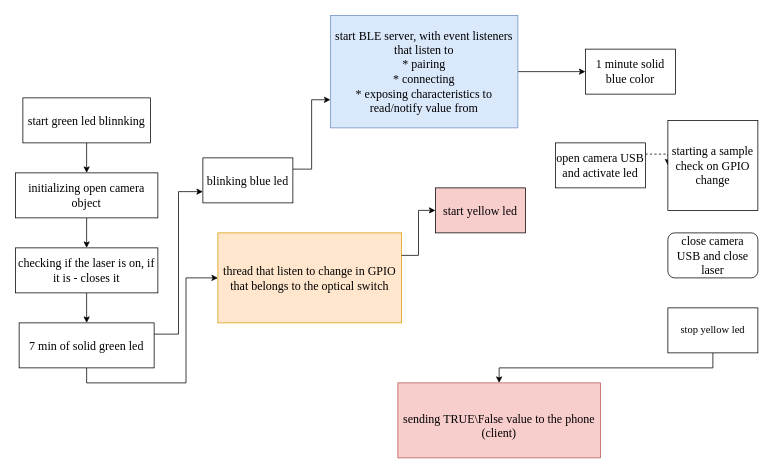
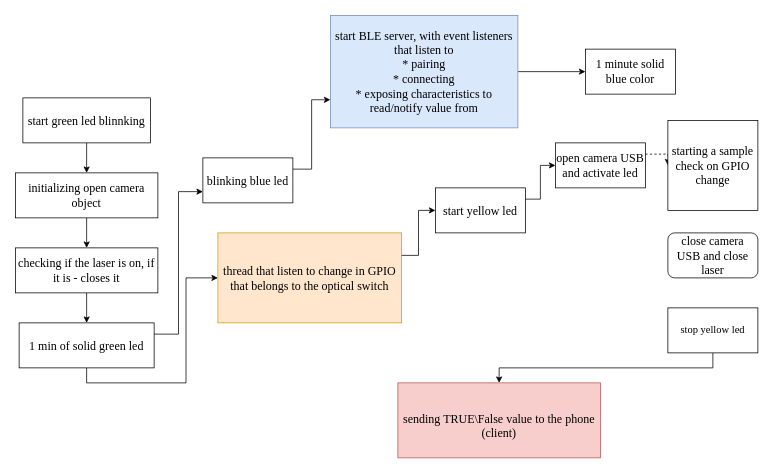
none -> (540, 179)
(480, 210) -> (480, 210)
(87, 345) -> (87, 345)
